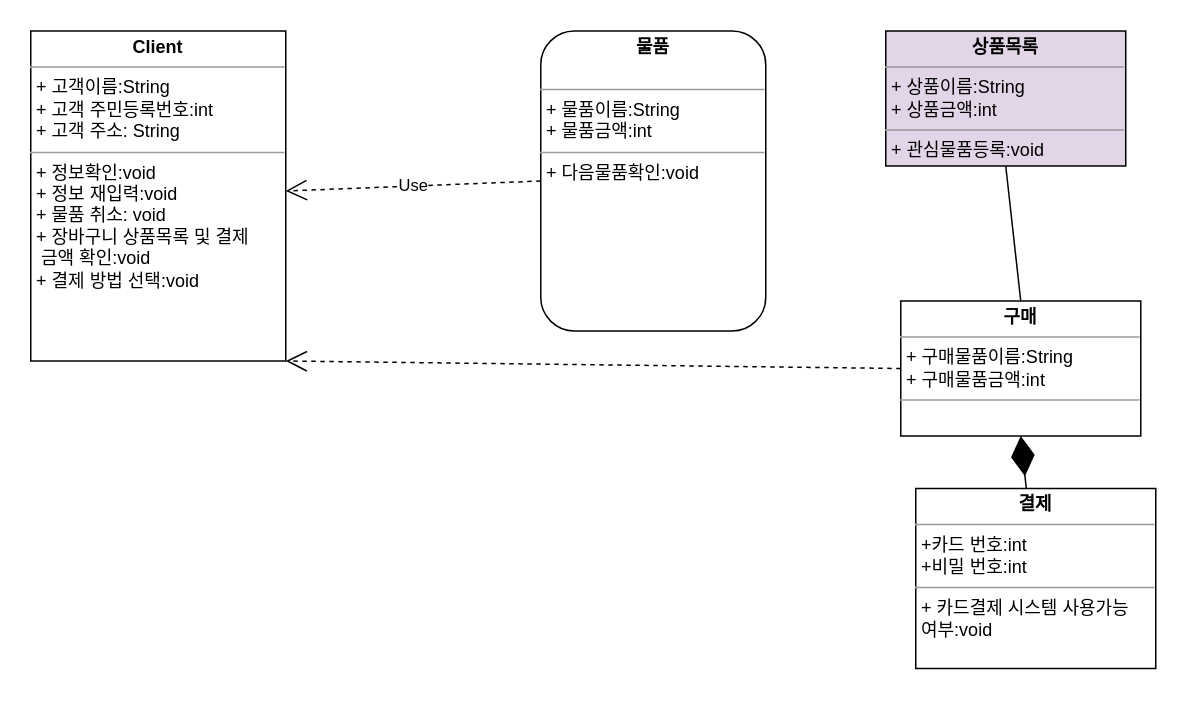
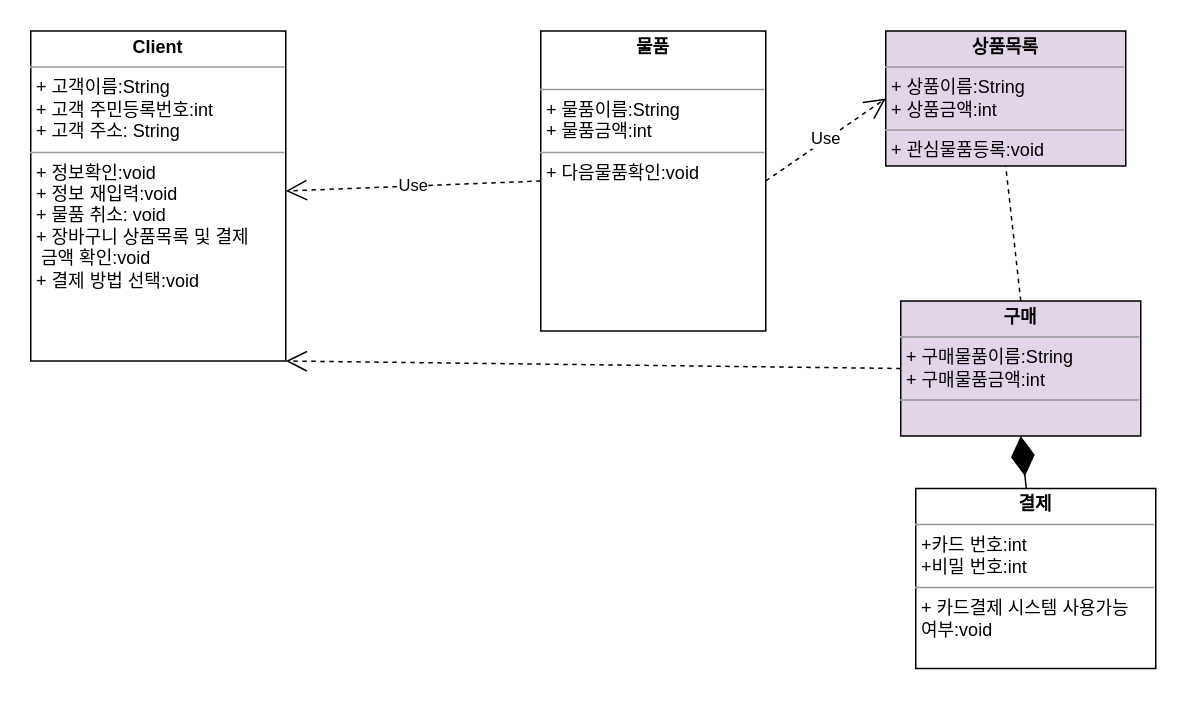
none -> (824, 140)
(653, 181) -> (653, 181)
(1013, 232) -> (1013, 232)
(1021, 368) -> (1021, 368)
